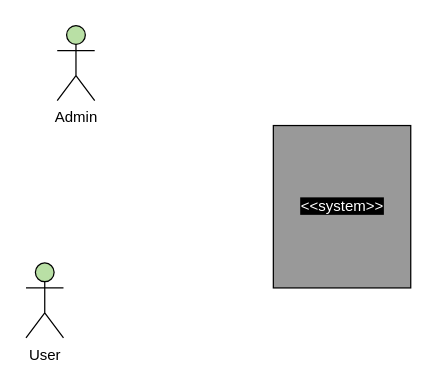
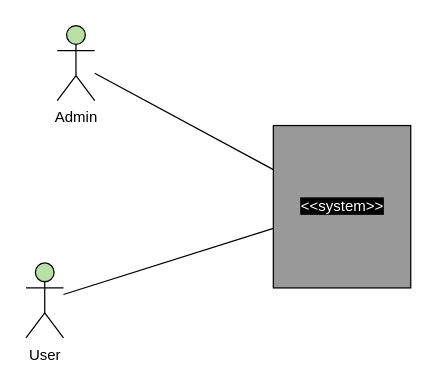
none -> (183, 121)
none -> (168, 262)
